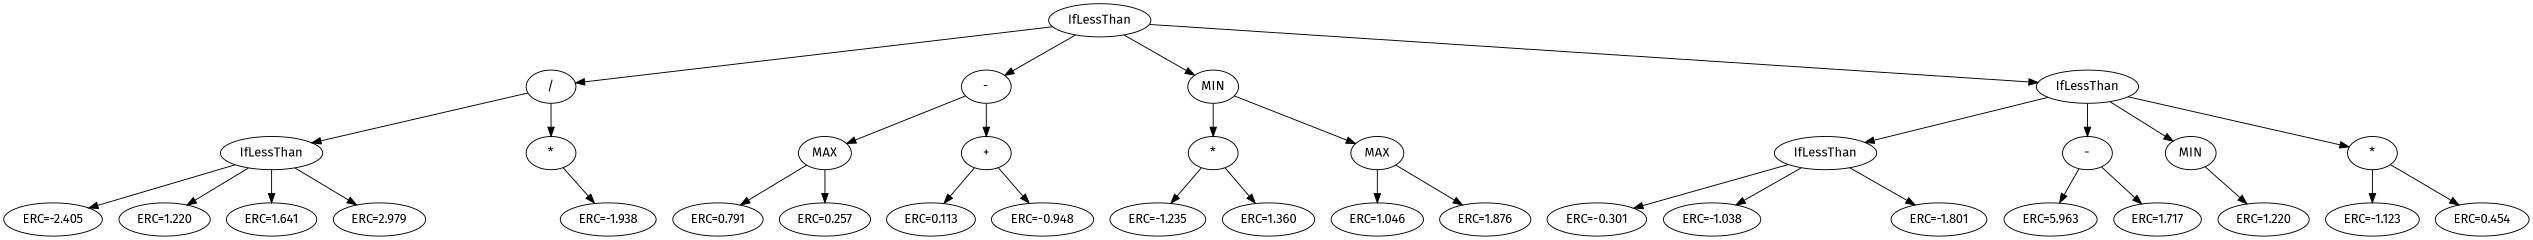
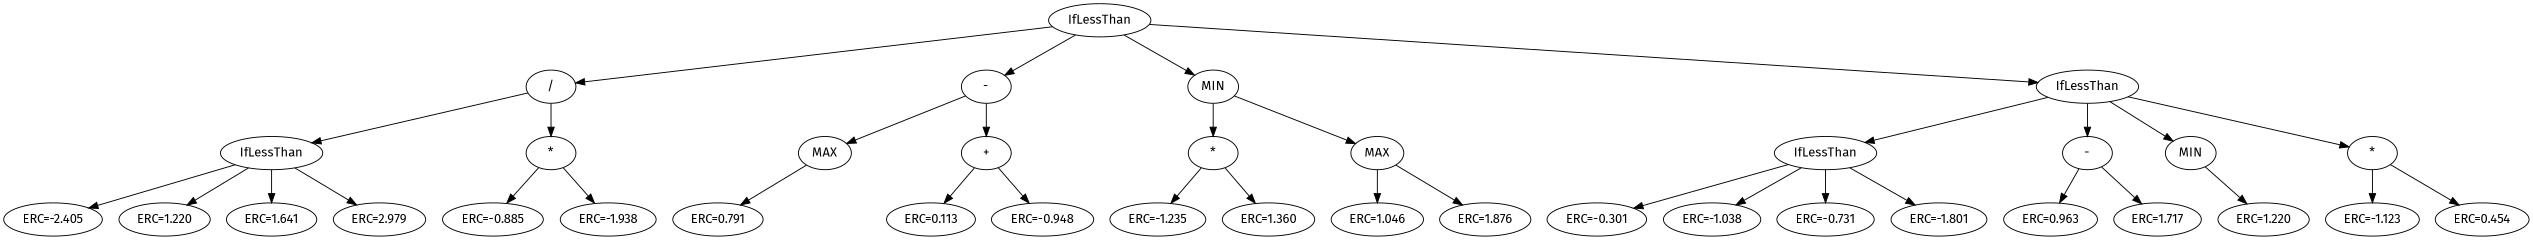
none -> (493, 219)
(825, 219) -> none
none -> (1826, 219)
(2051, 219) -> (2051, 219)
